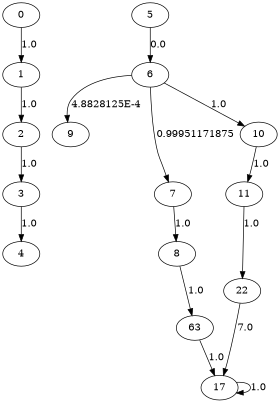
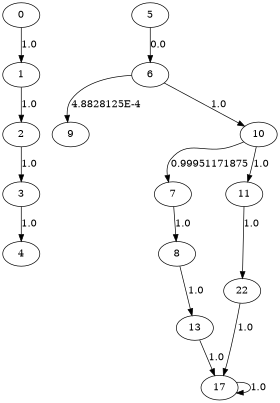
(154, 132) -> (198, 148)
(195, 328) -> (195, 328)
(245, 328) -> (245, 328)
